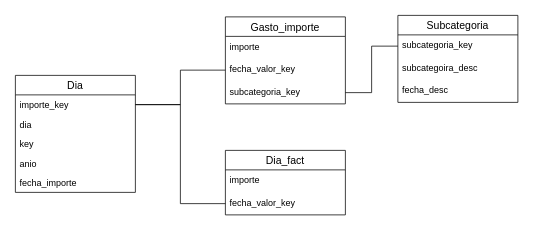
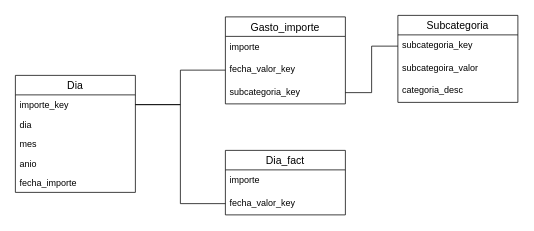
(444, 68) -> (445, 68)
(427, 90) -> (436, 90)
(27, 144) -> (27, 144)
